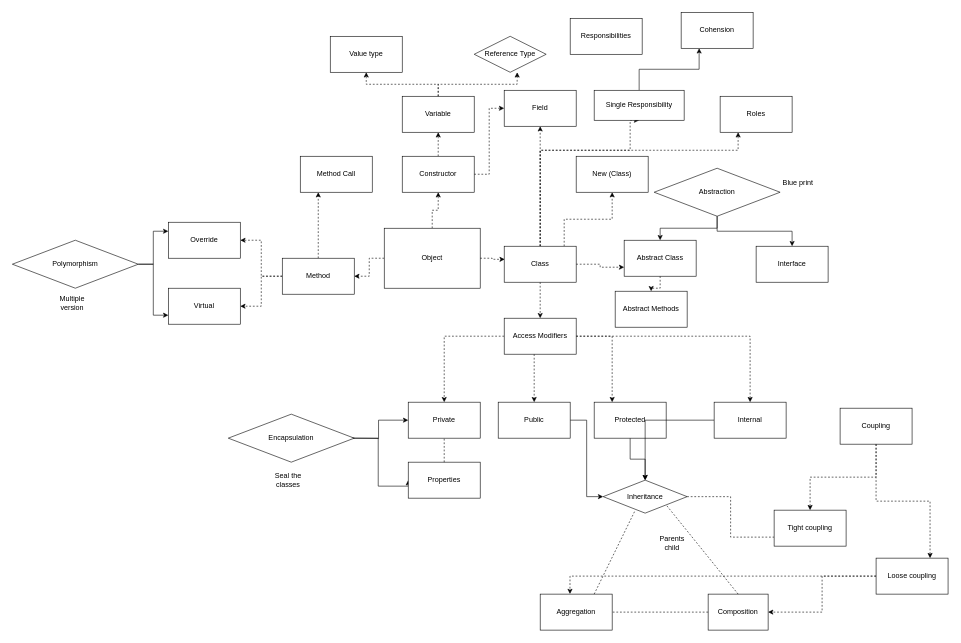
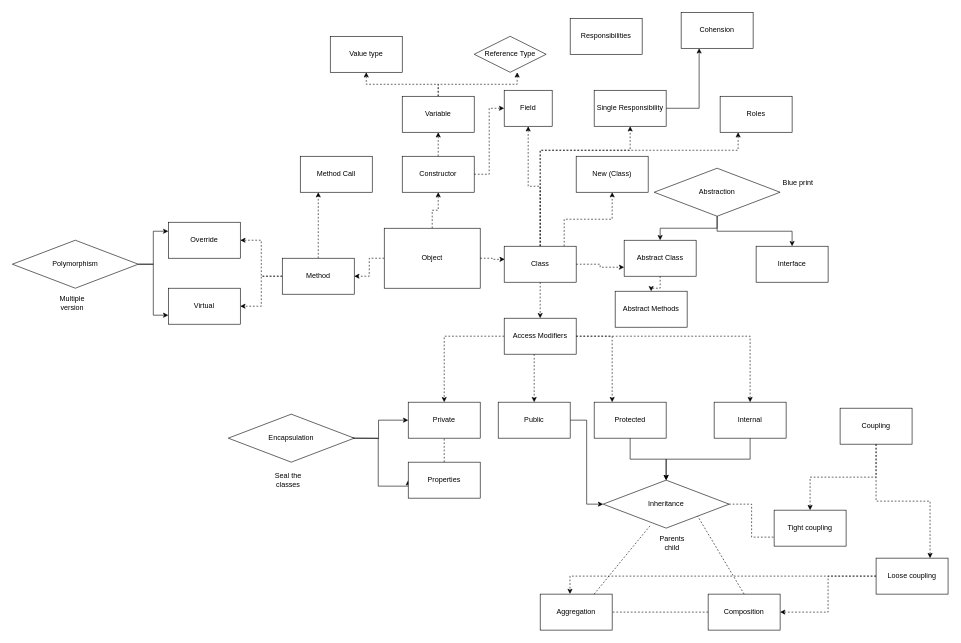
(639, 105) -> (630, 108)
(540, 108) -> (528, 108)
(645, 497) -> (666, 504)
(738, 612) -> (744, 612)
